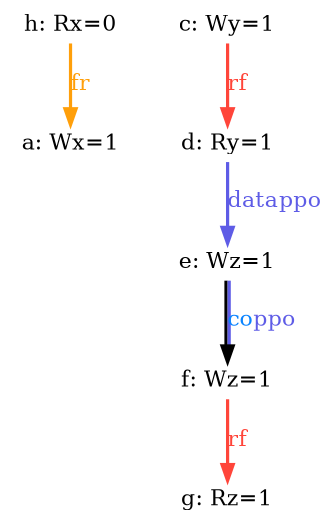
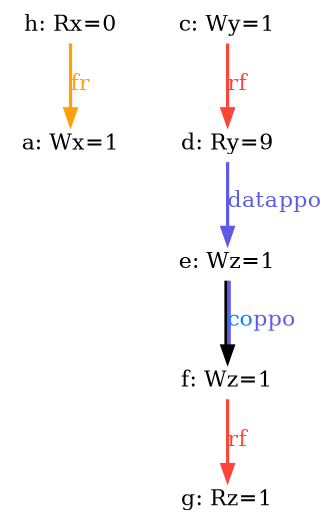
(228, 143) -> (228, 143)
